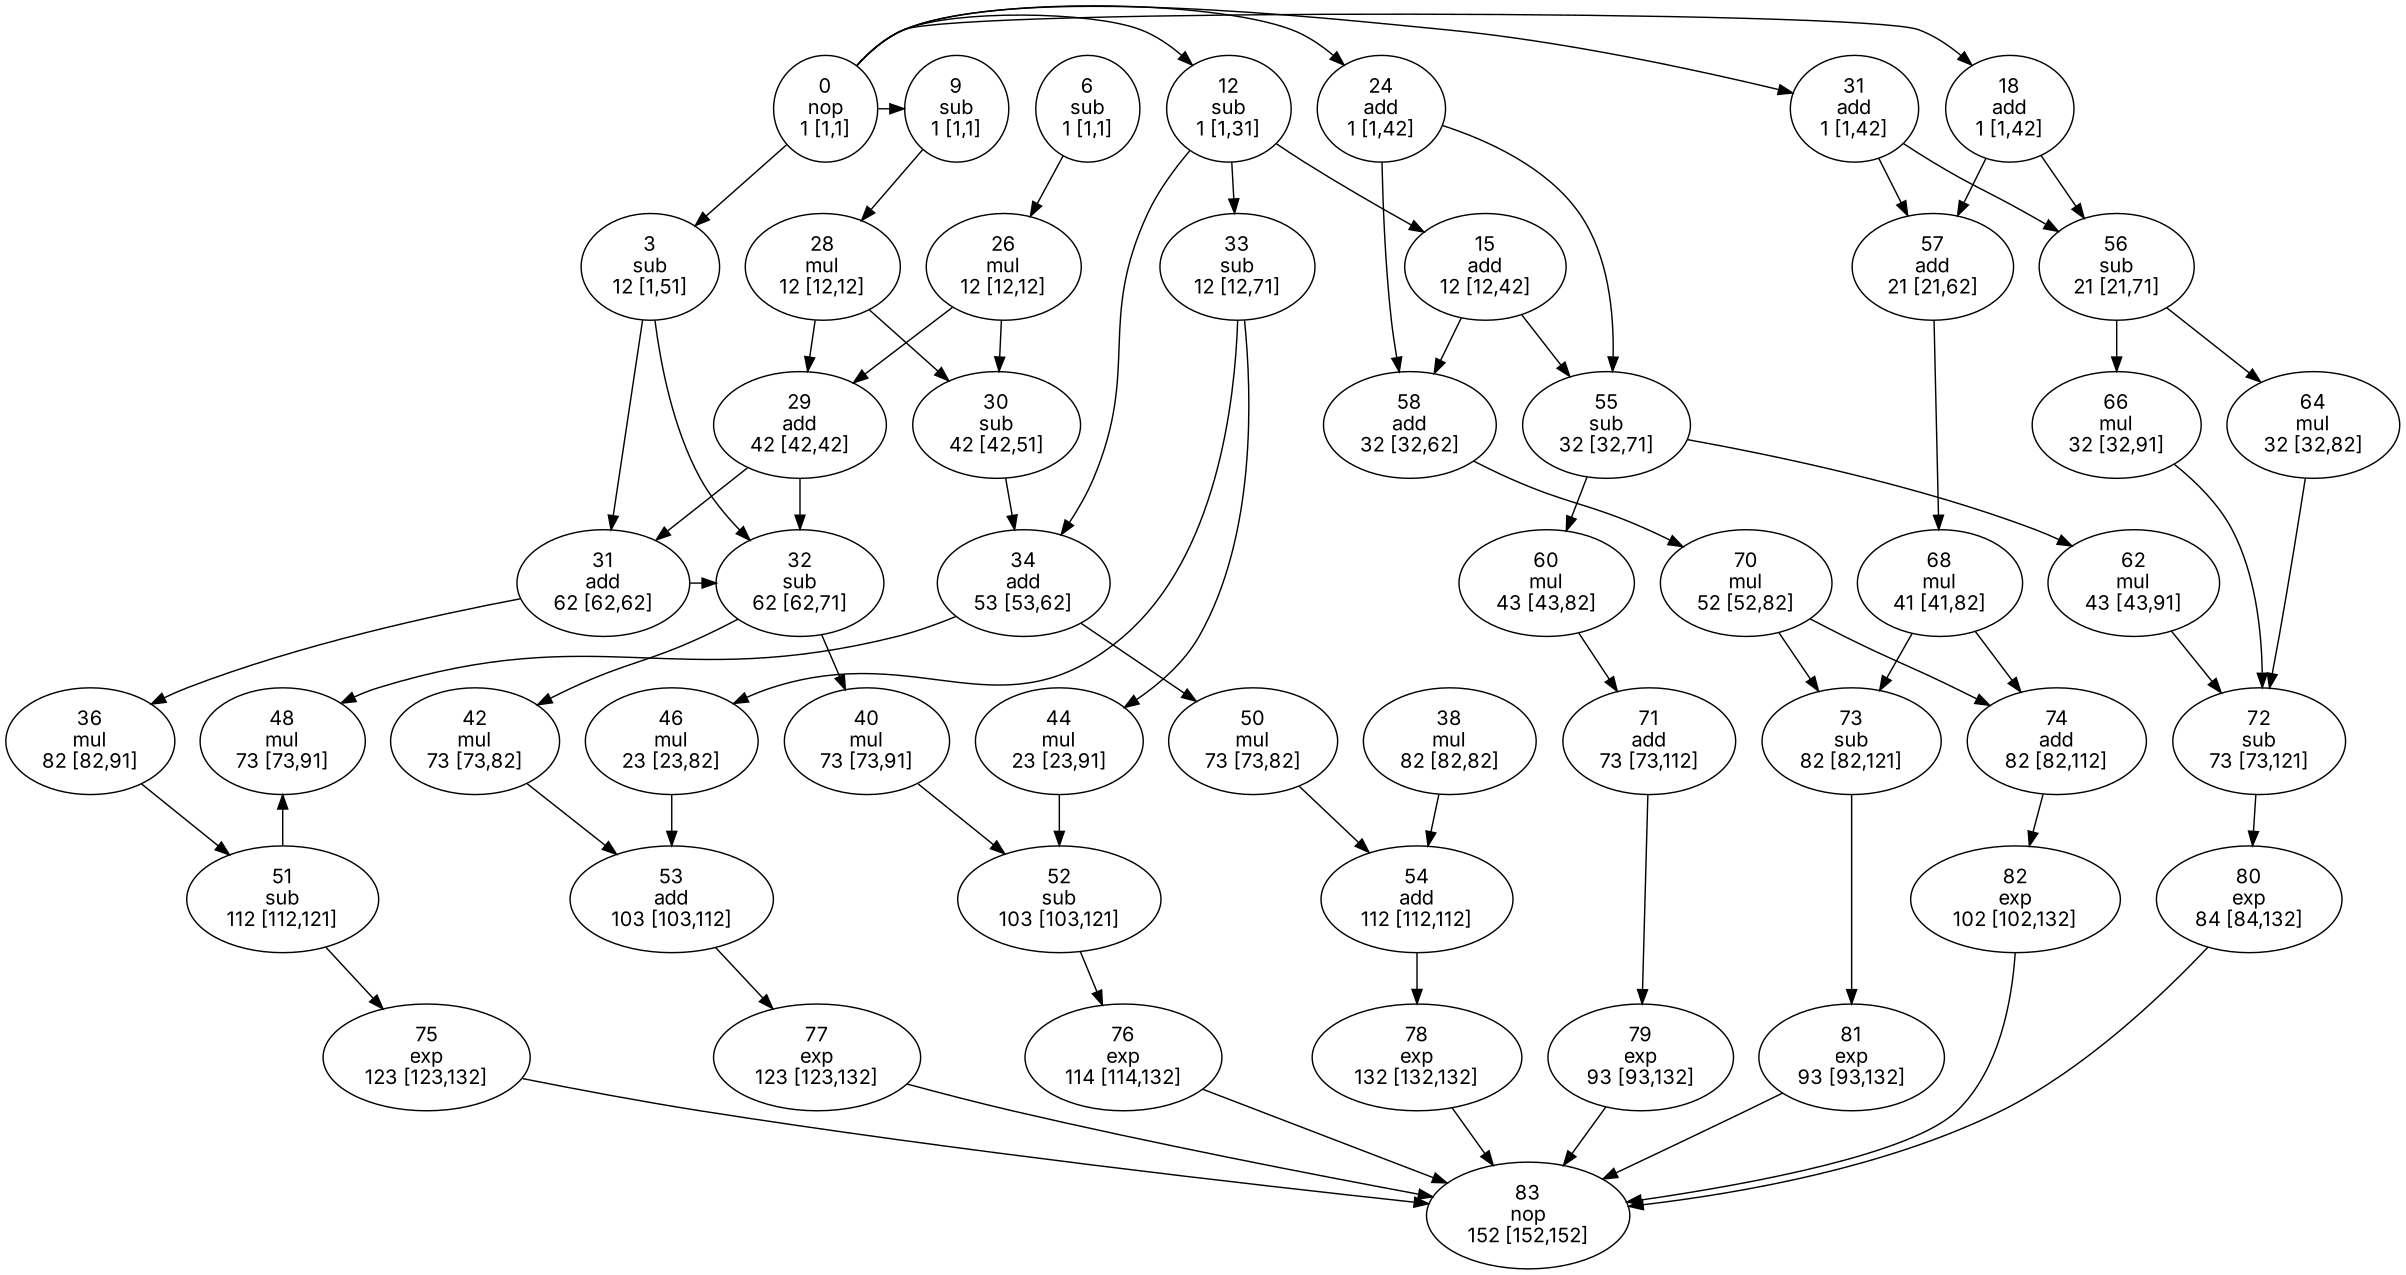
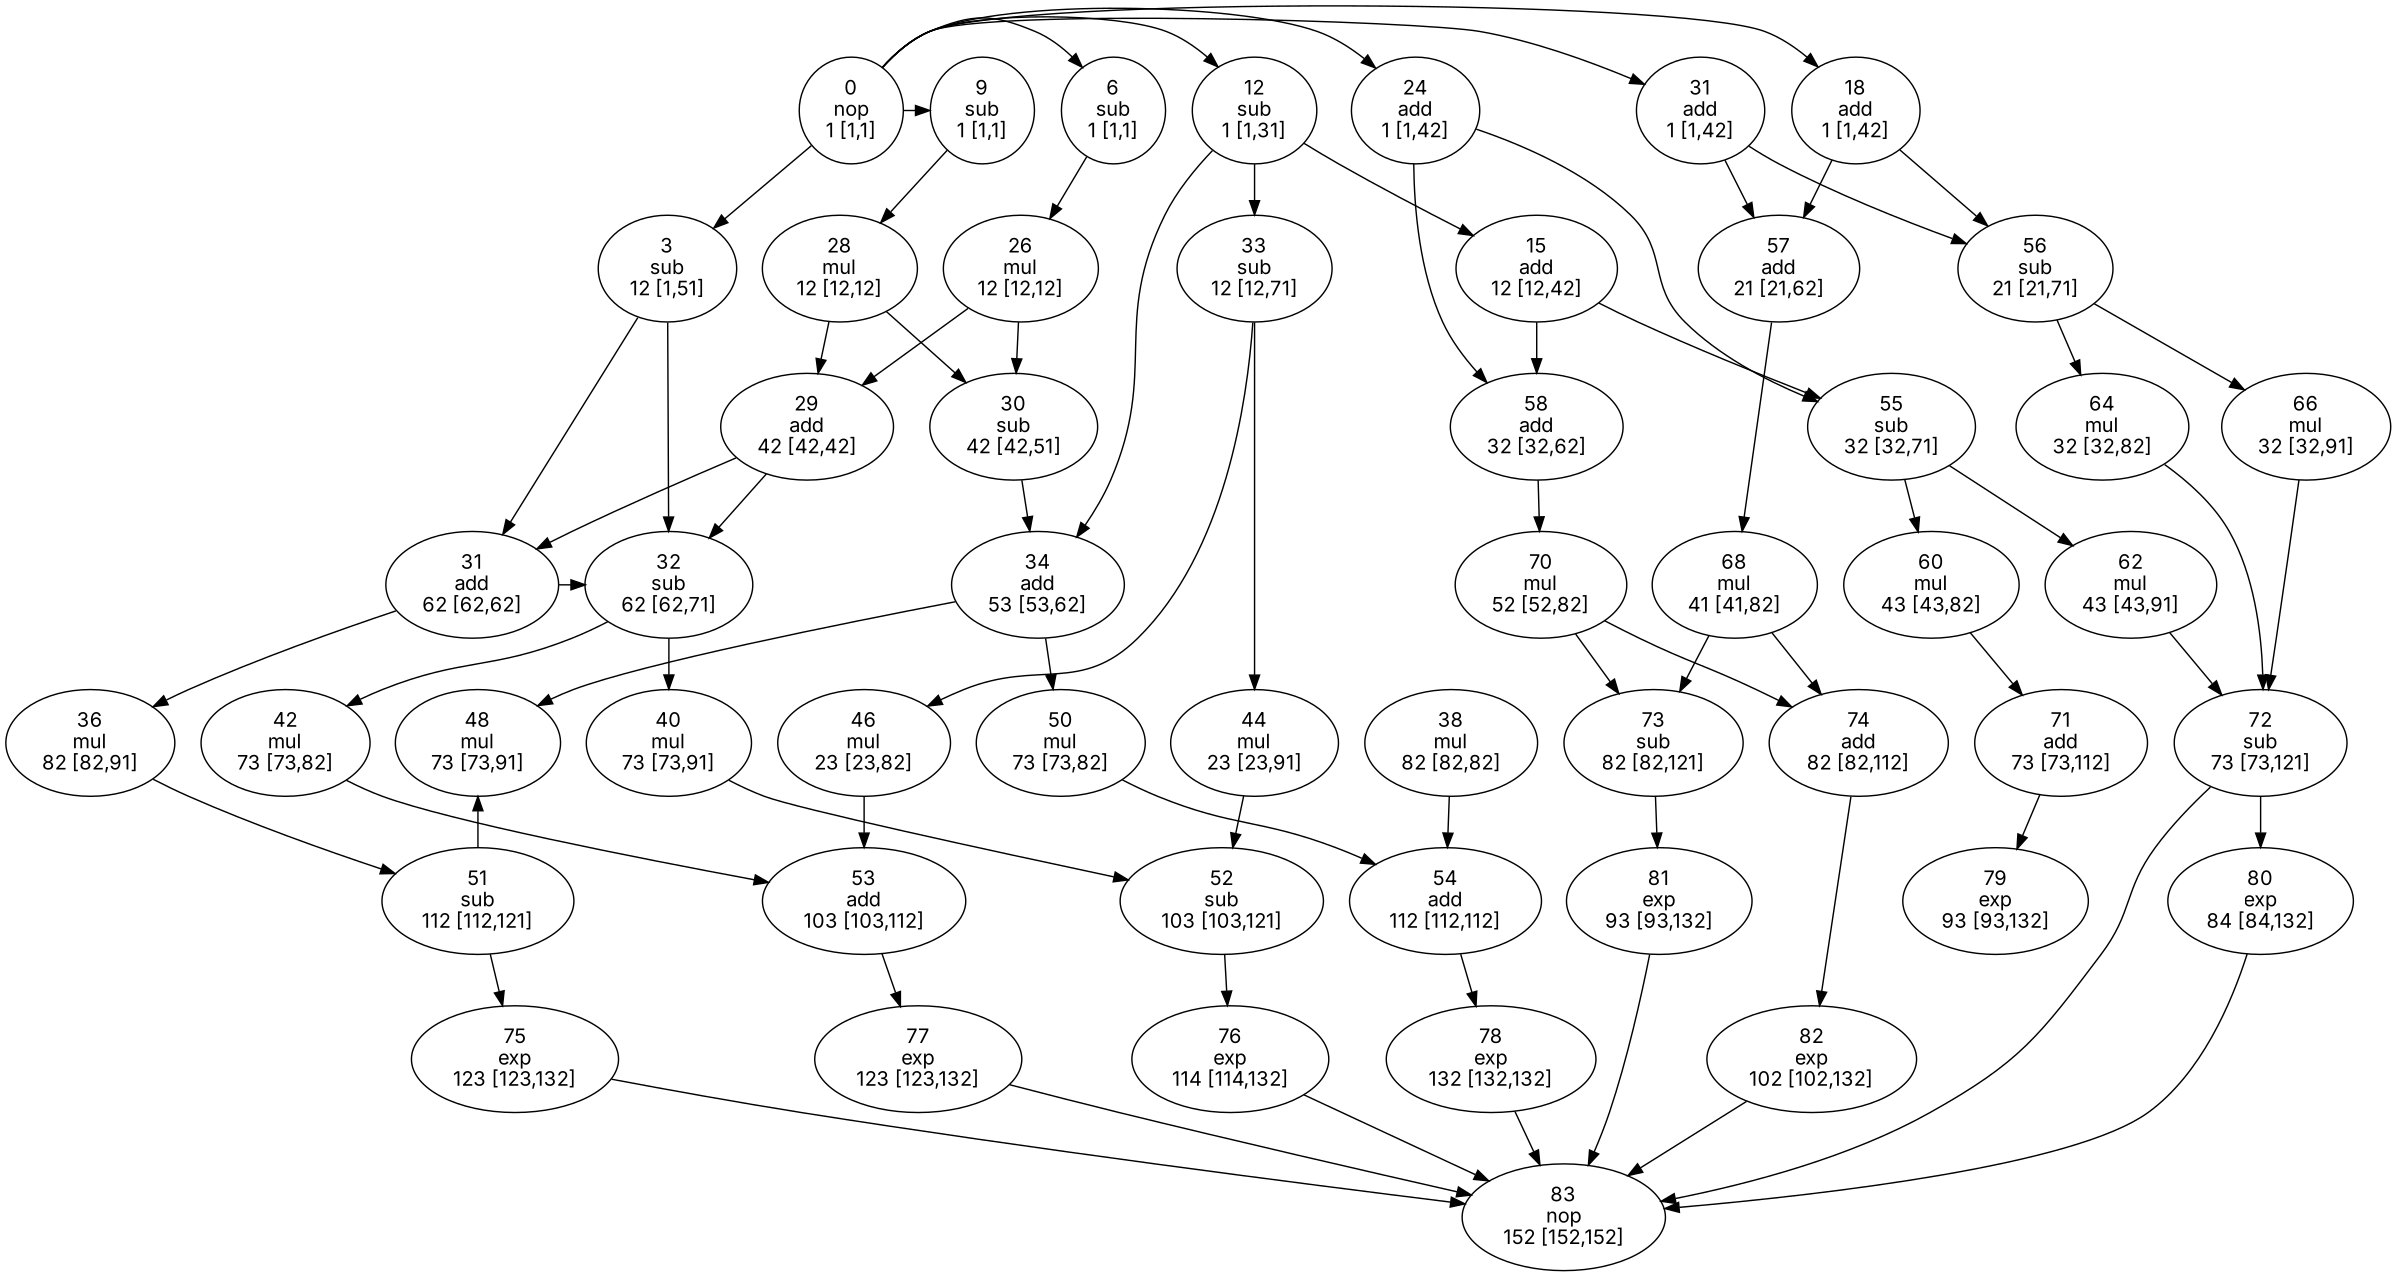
none -> (975, 18)
(1589, 1130) -> (2001, 1067)
